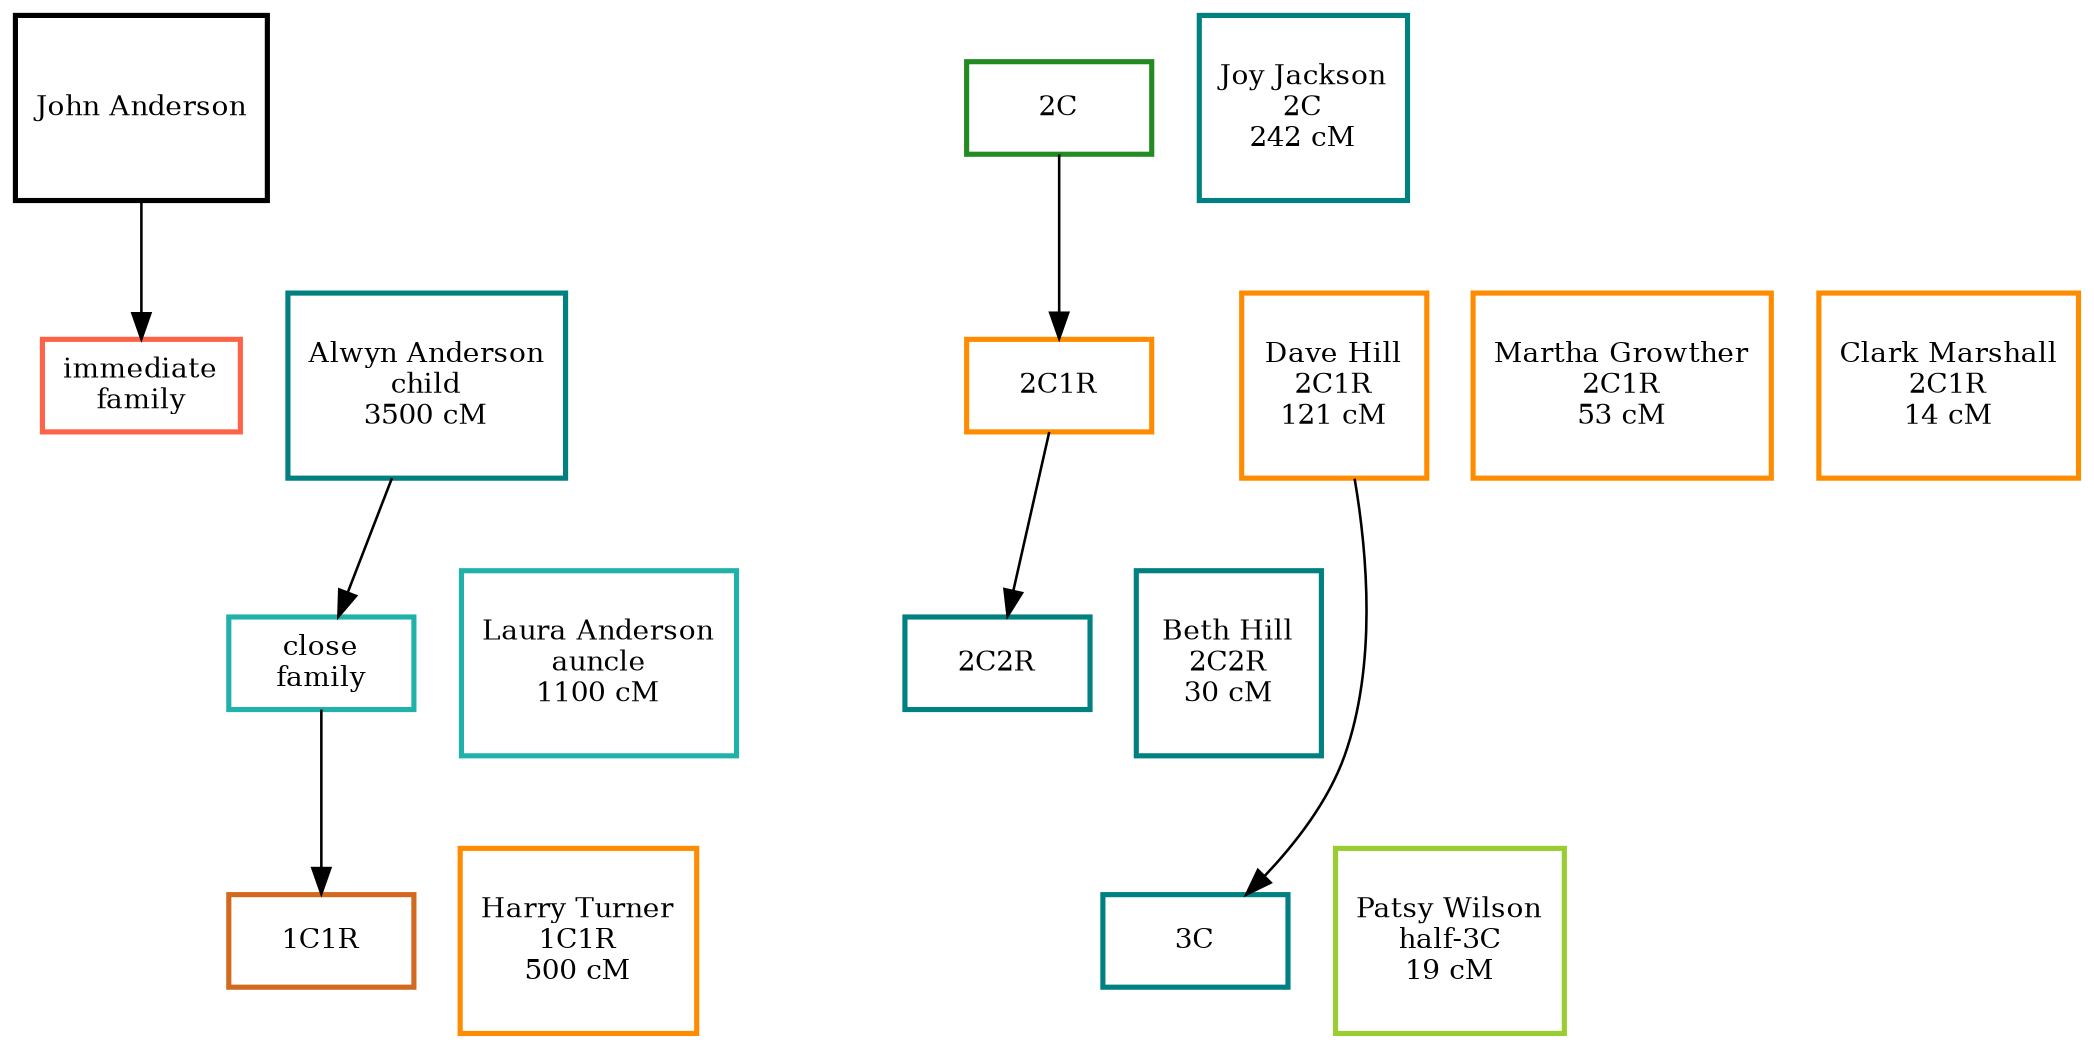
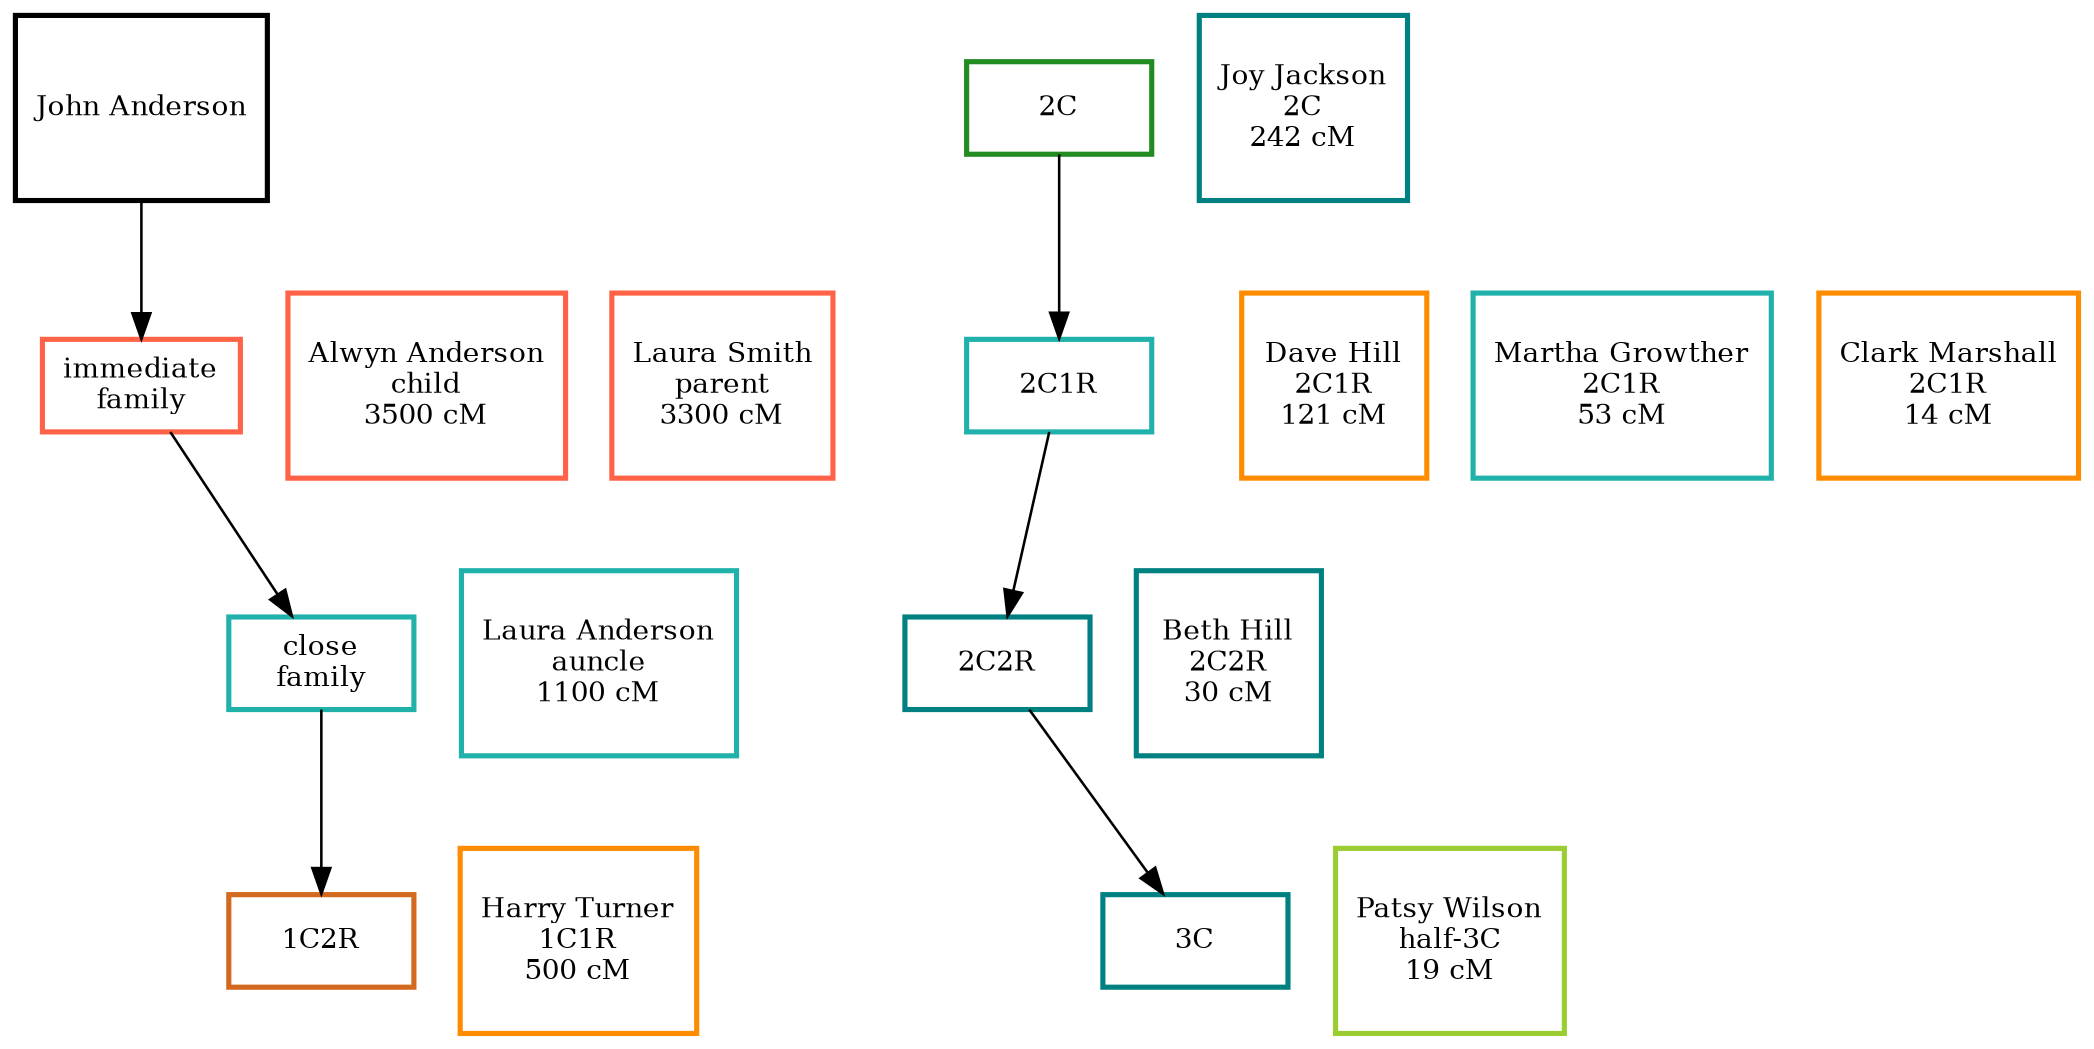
(427, 386) -> (427, 386)
none -> (722, 386)
(1059, 386) -> (1059, 386)
(1622, 386) -> (1622, 386)
(370, 535) -> (224, 513)
(1361, 690) -> (1088, 791)
(321, 941) -> (321, 941)
